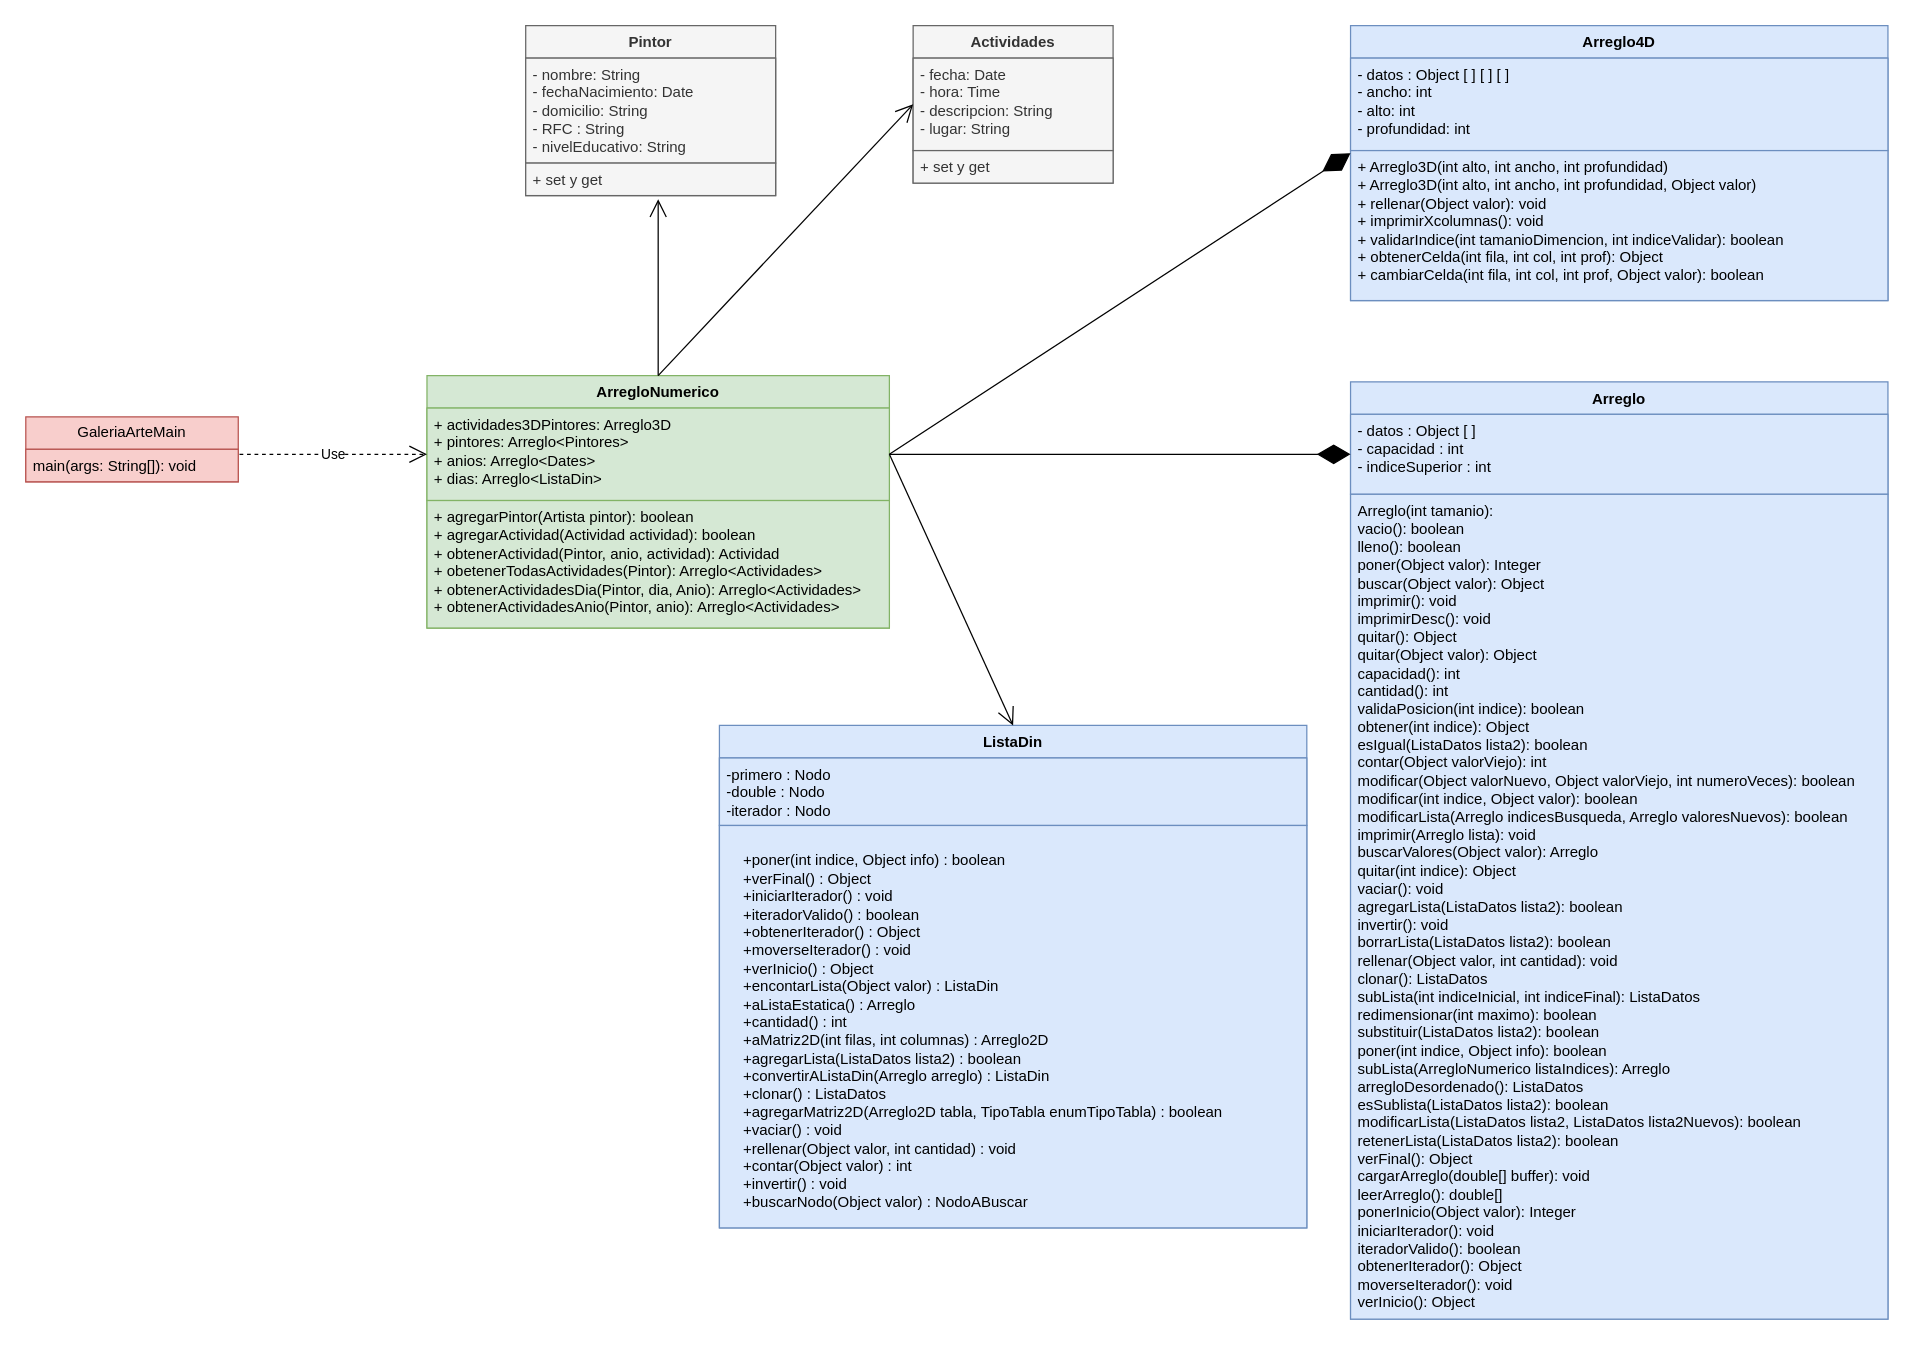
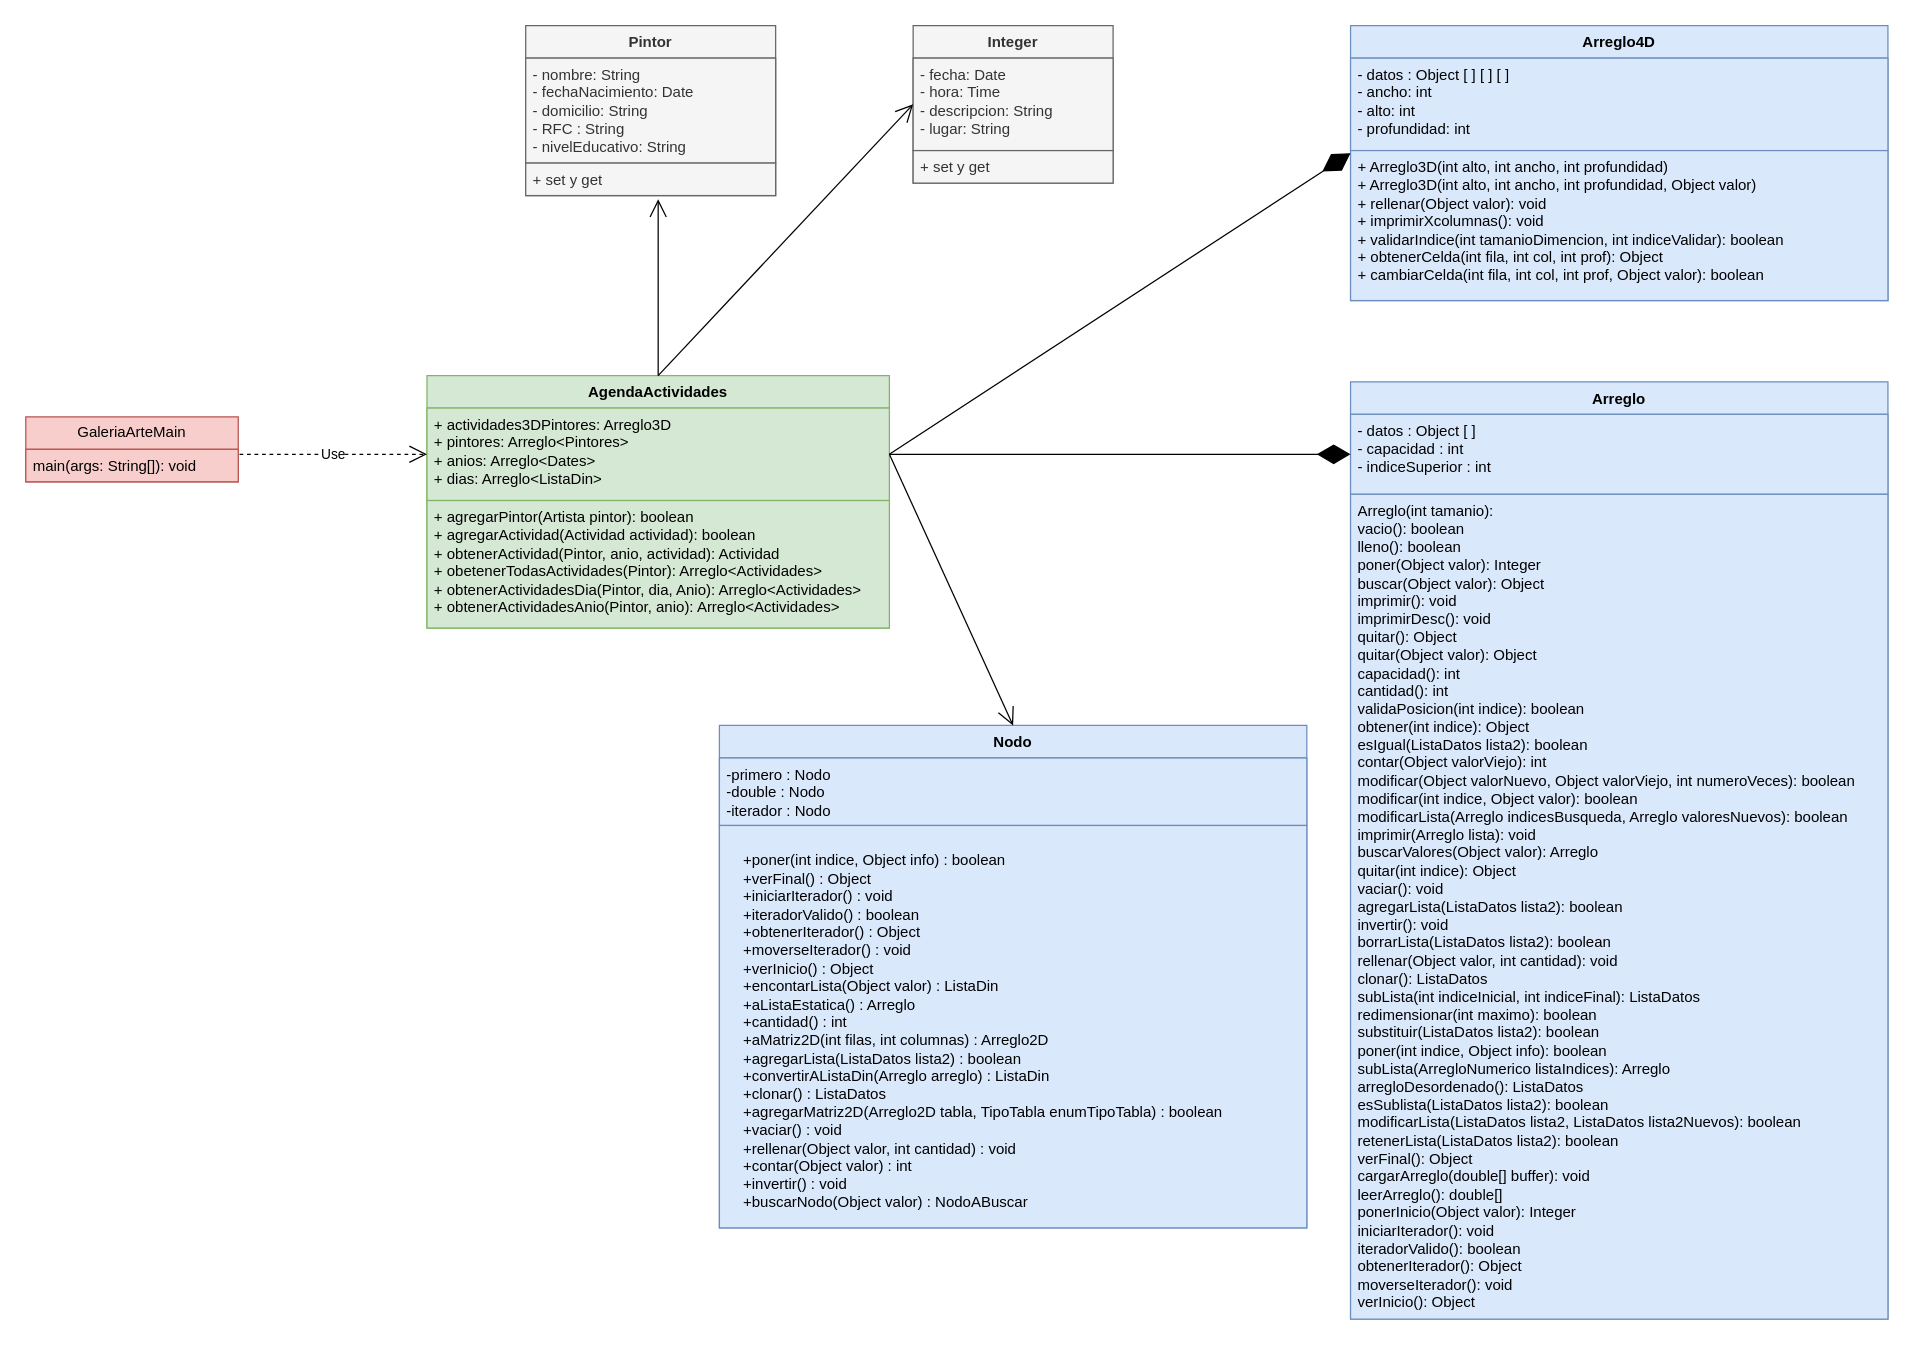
(1013, 43) -> (1013, 43)
(658, 393) -> (658, 393)
(1013, 743) -> (1013, 743)
